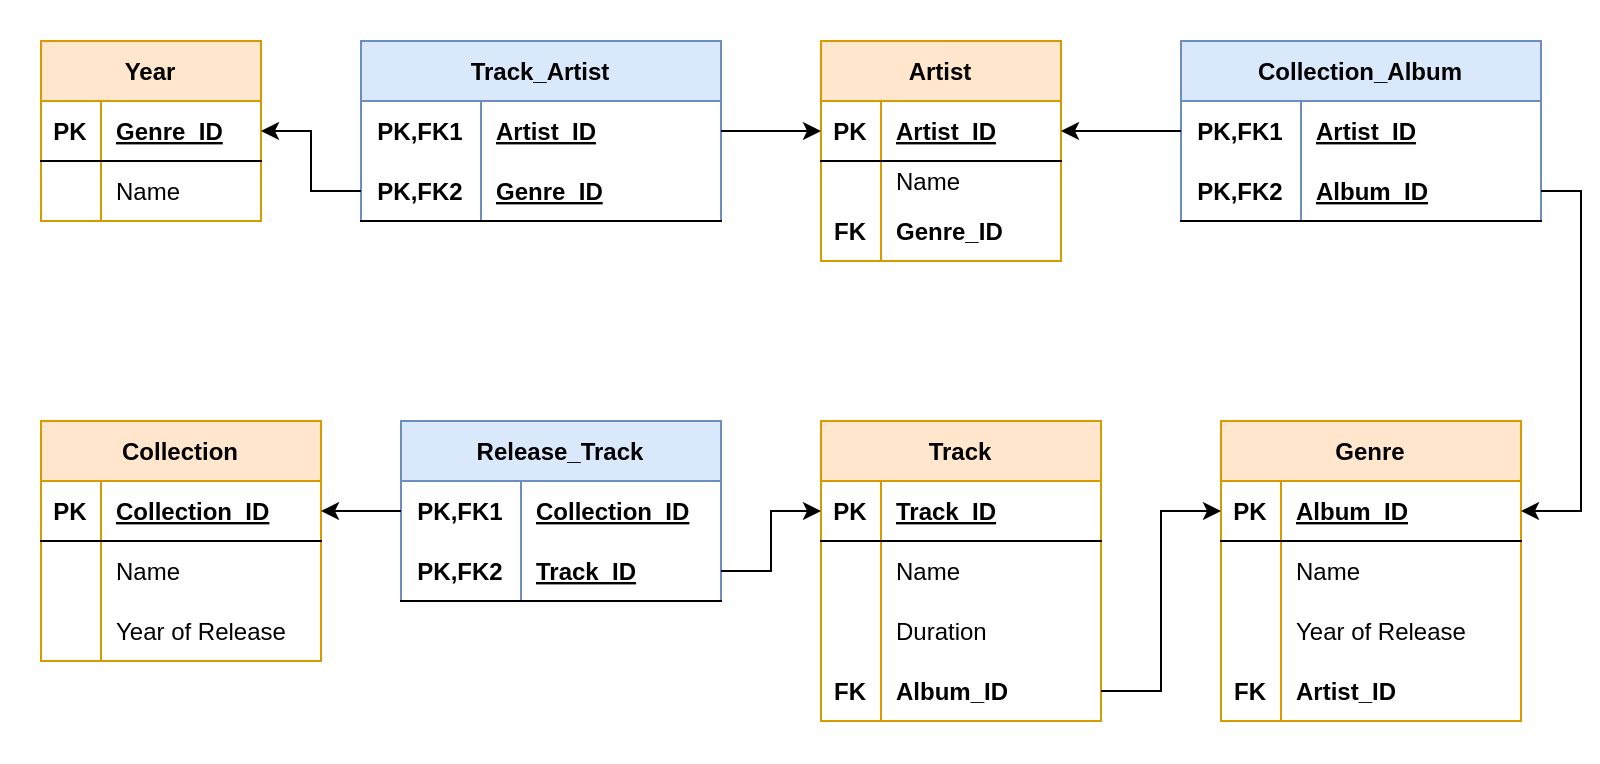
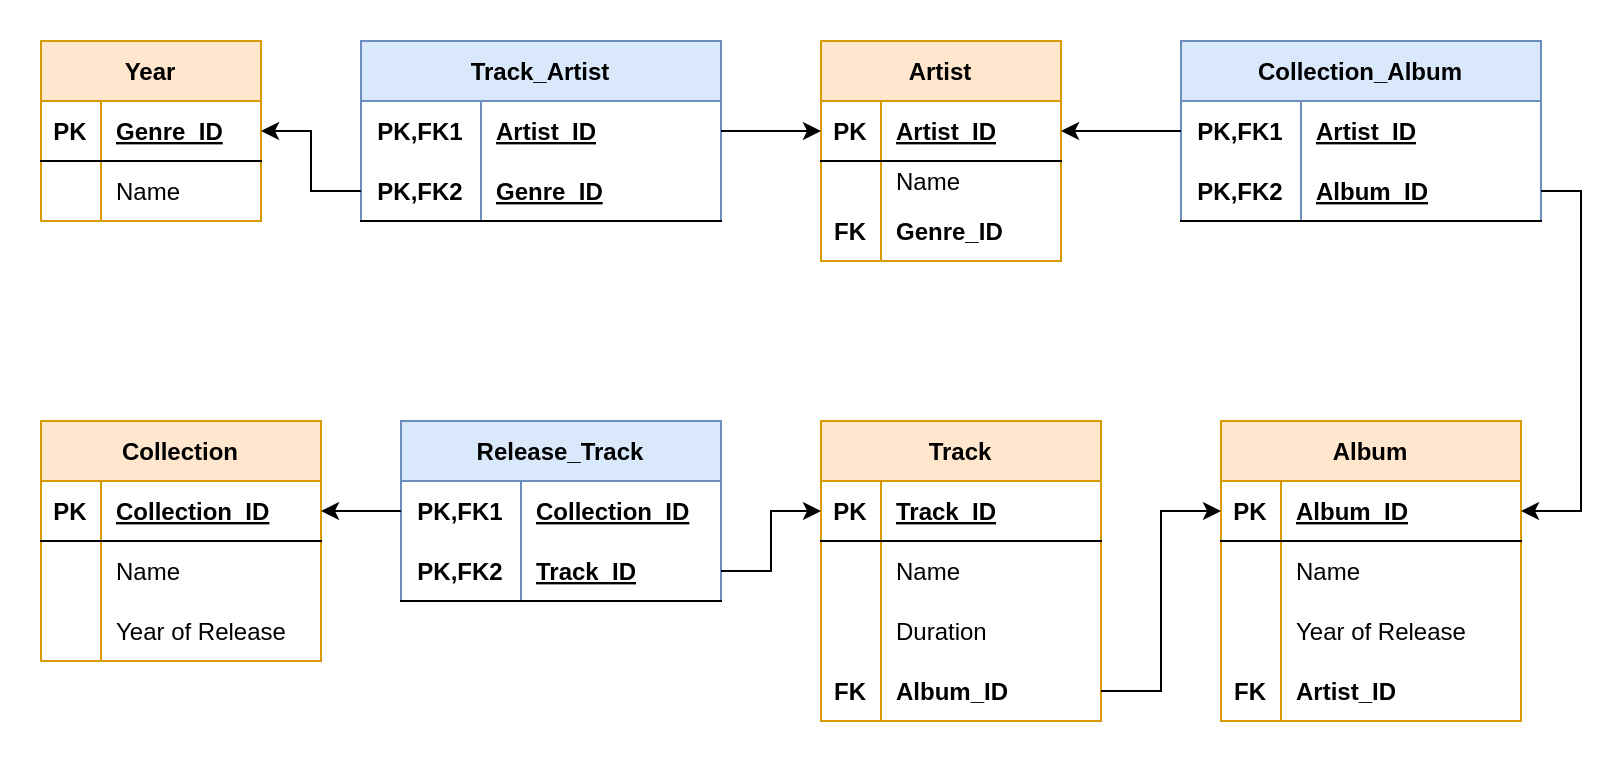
(1370, 452) -> (1370, 452)
